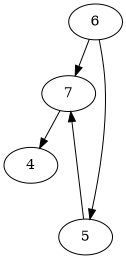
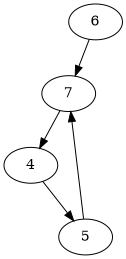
(105, 125) -> (55, 197)
